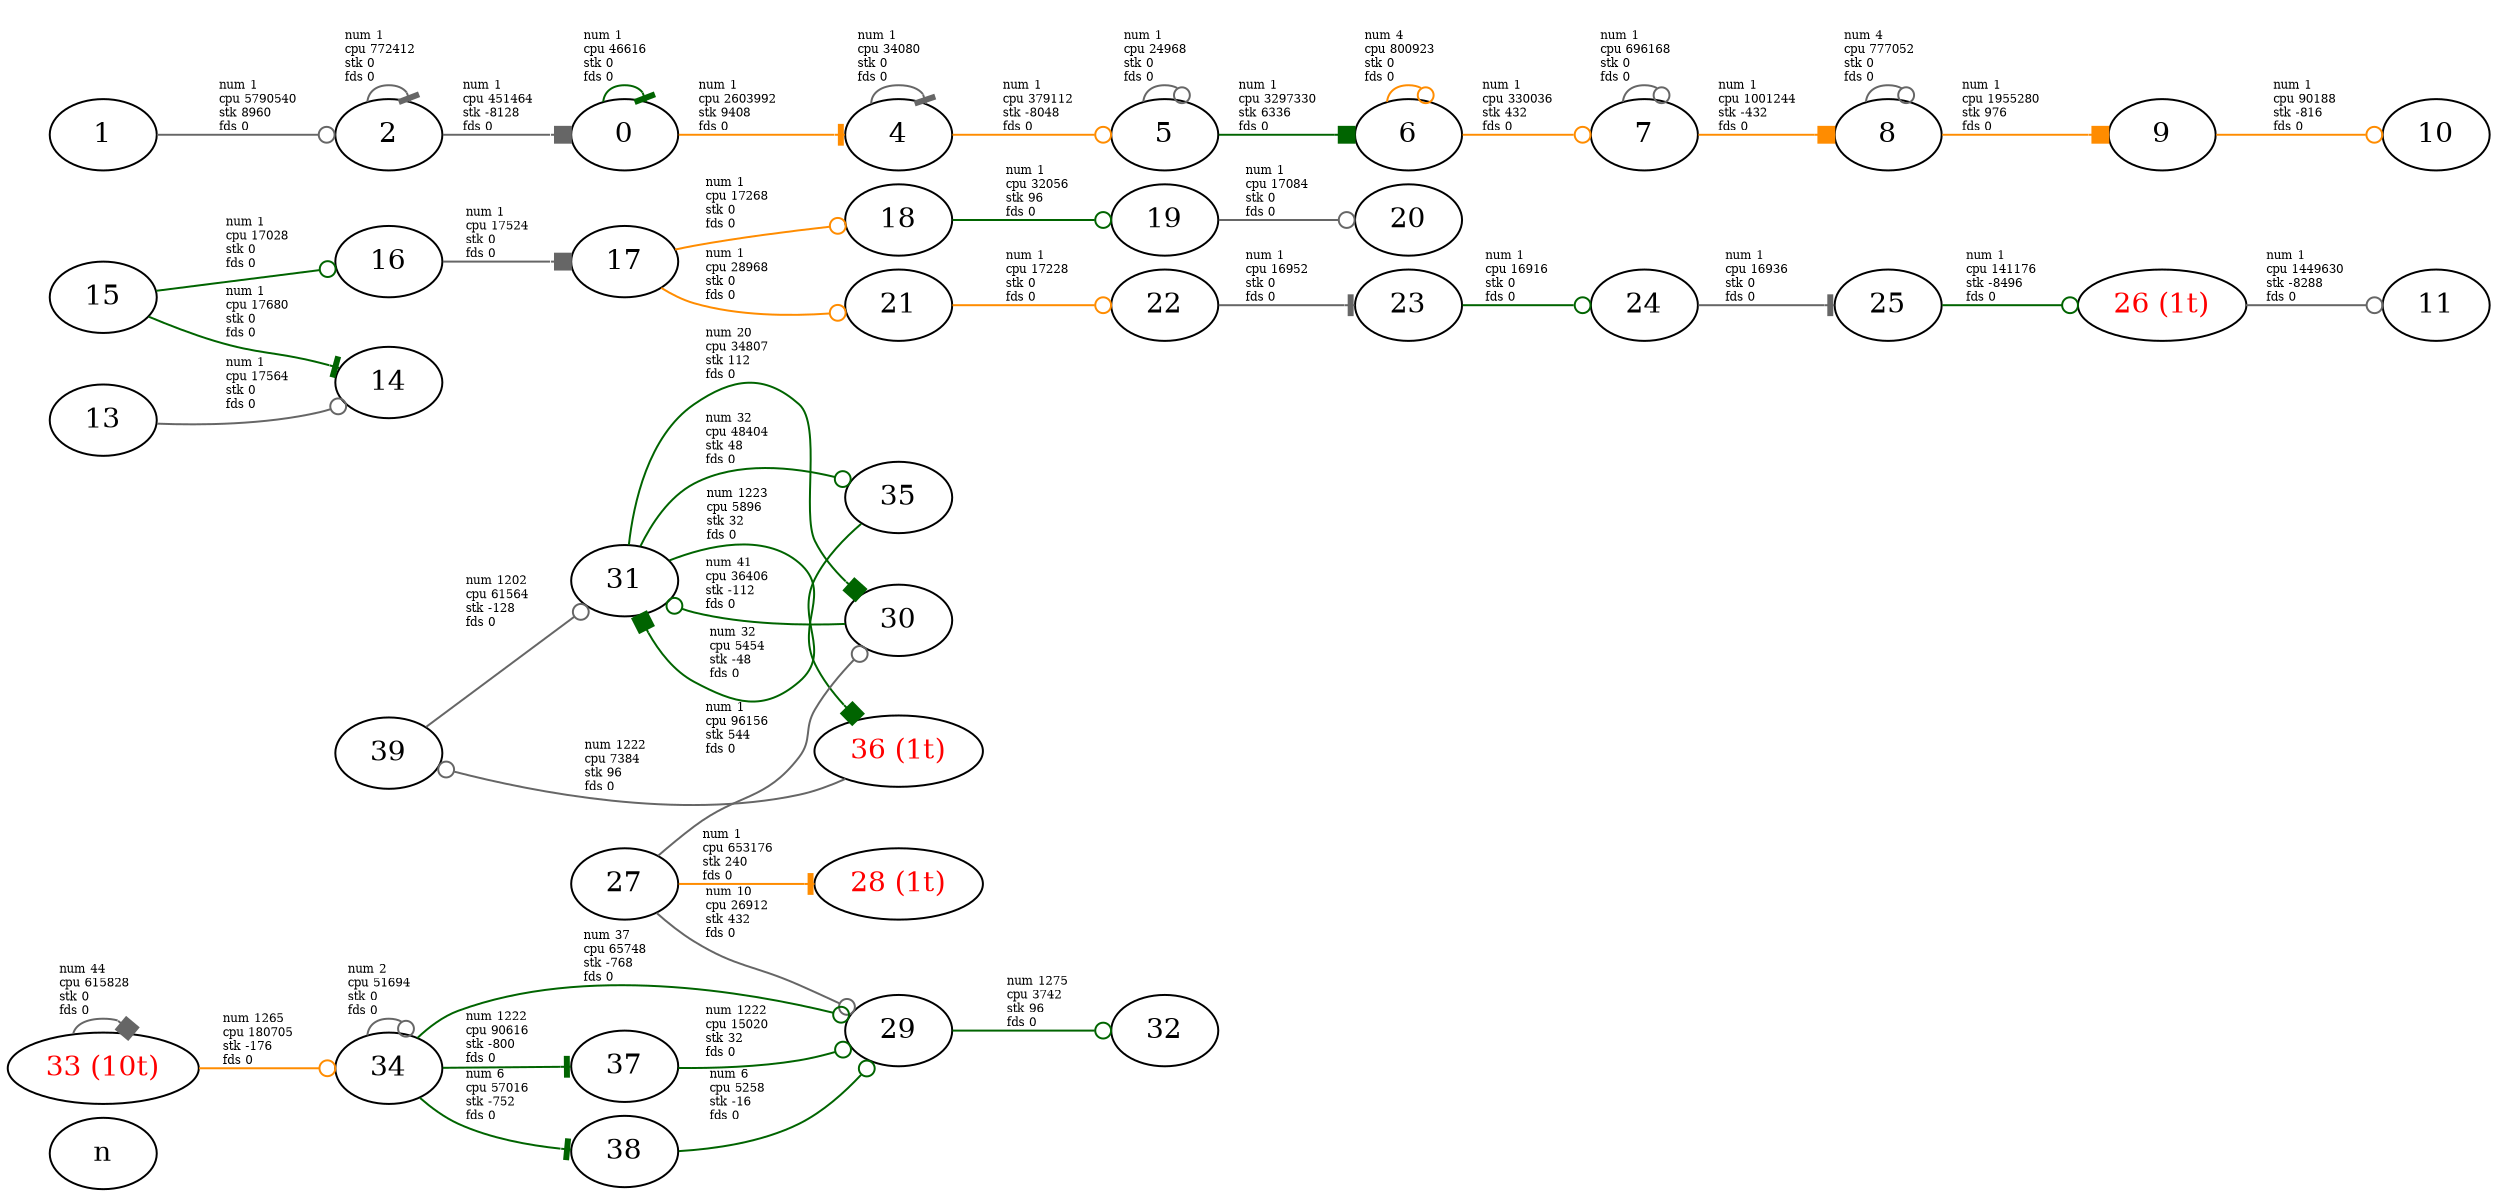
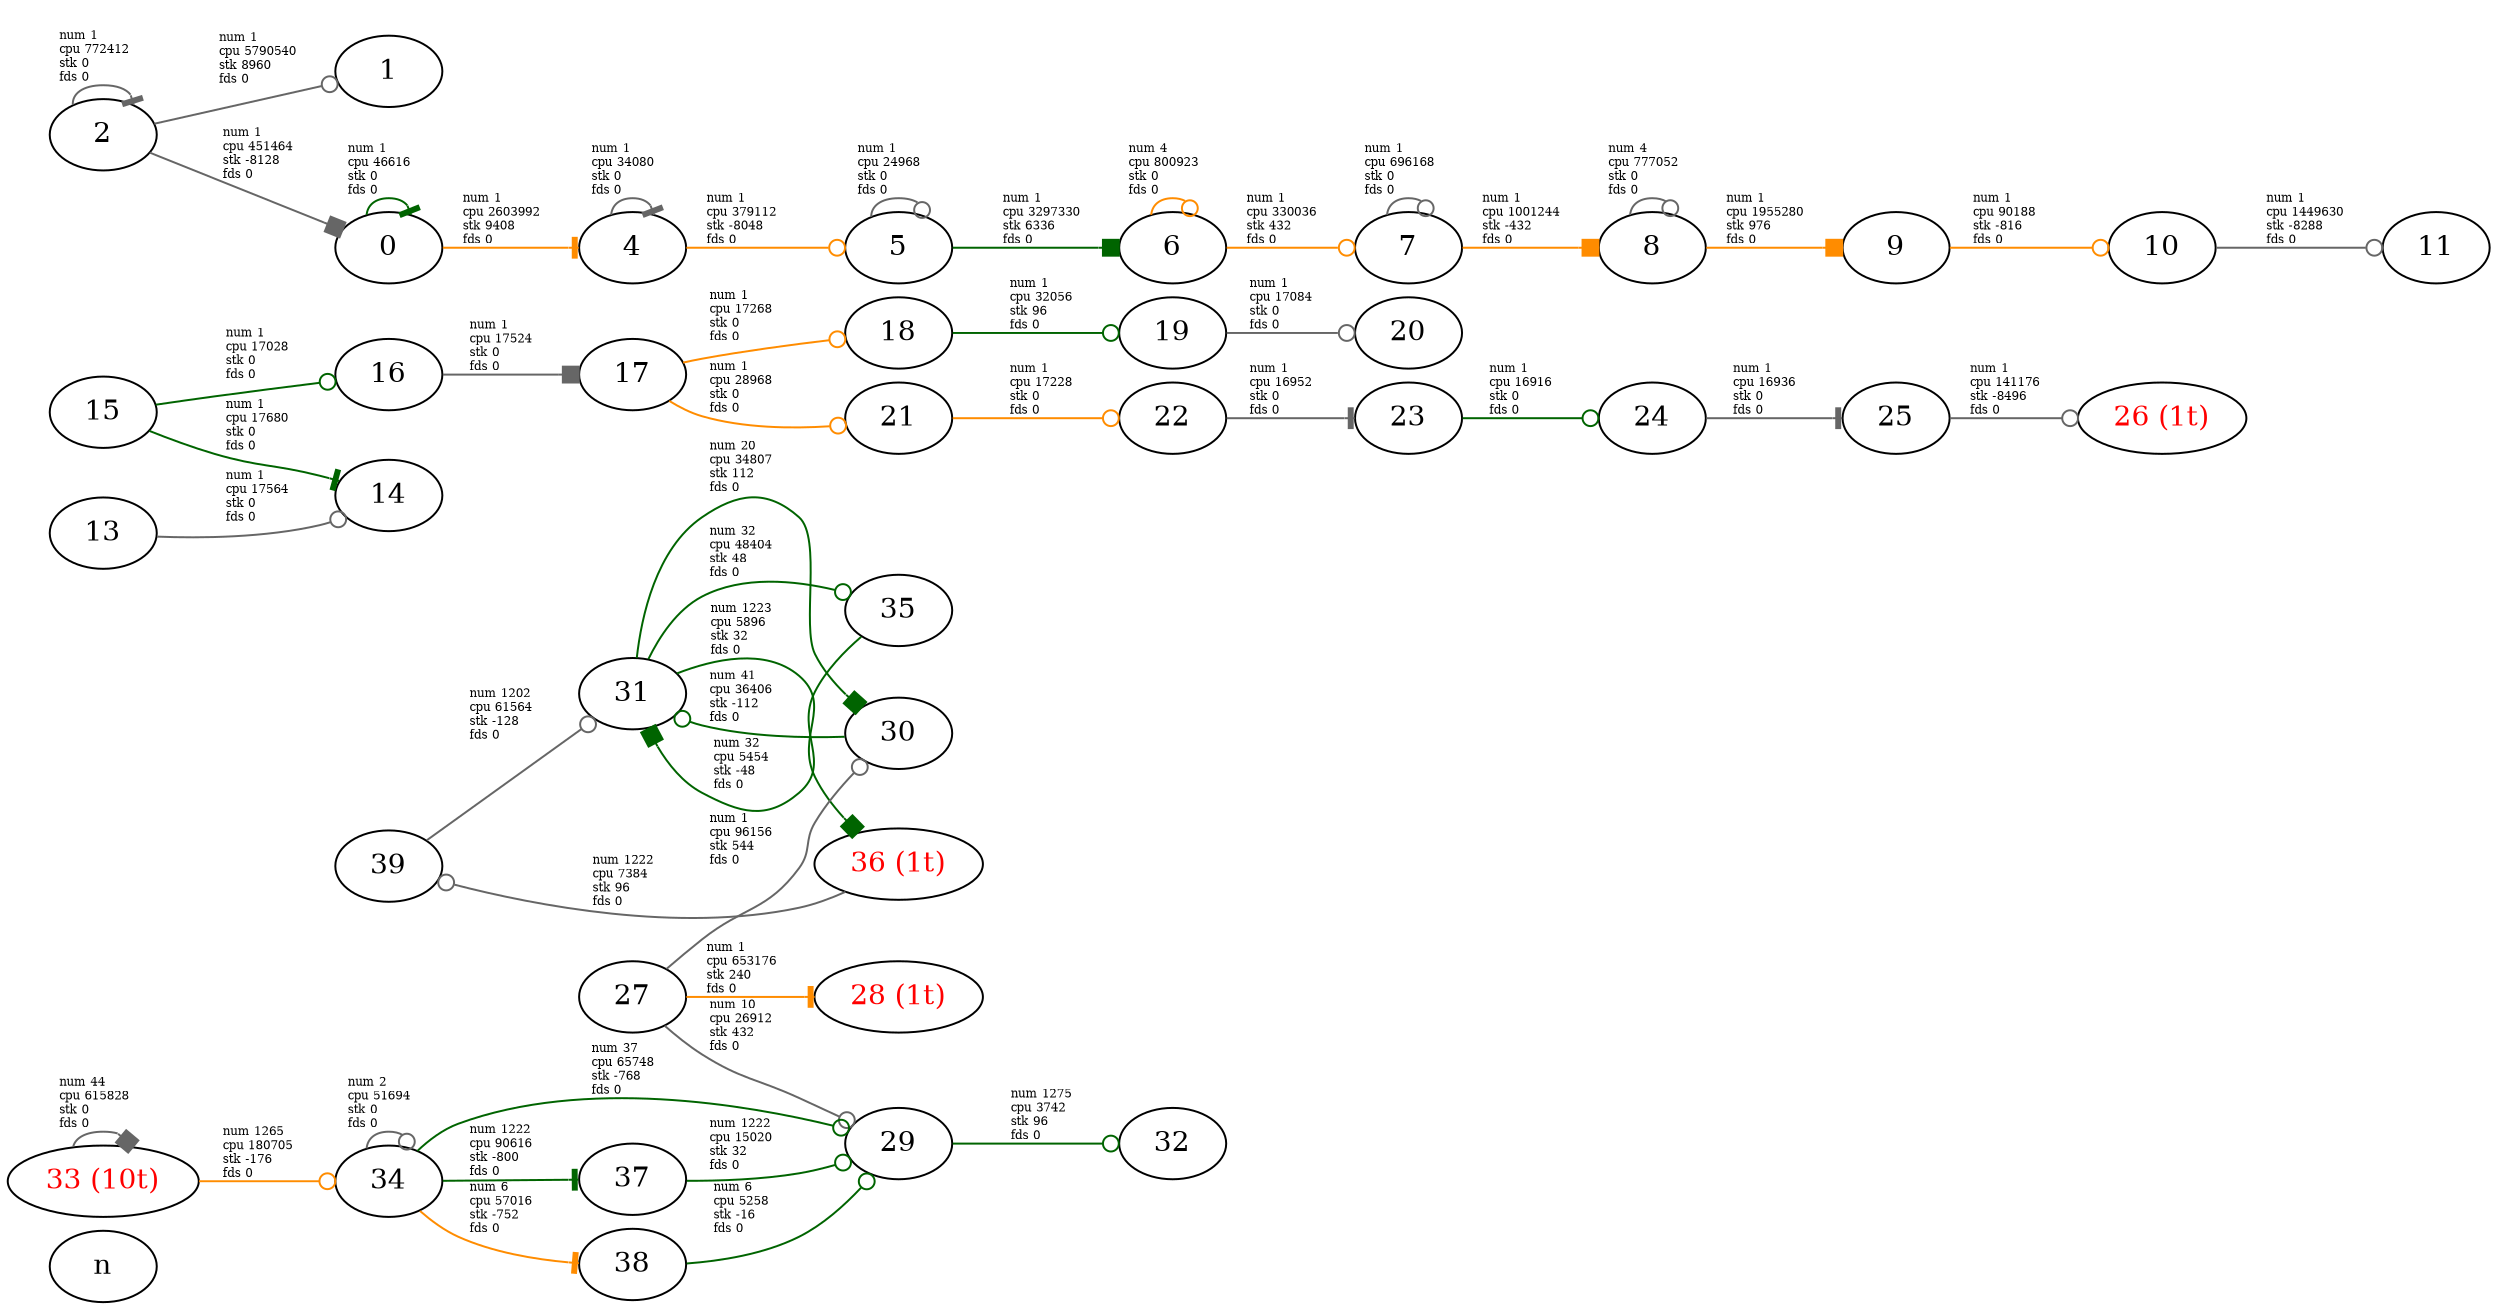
(238, 135) -> (238, 105)
(2002, 305) -> (2006, 418)
(2306, 305) -> (2291, 248)
(486, 1134) -> (490, 1248)
